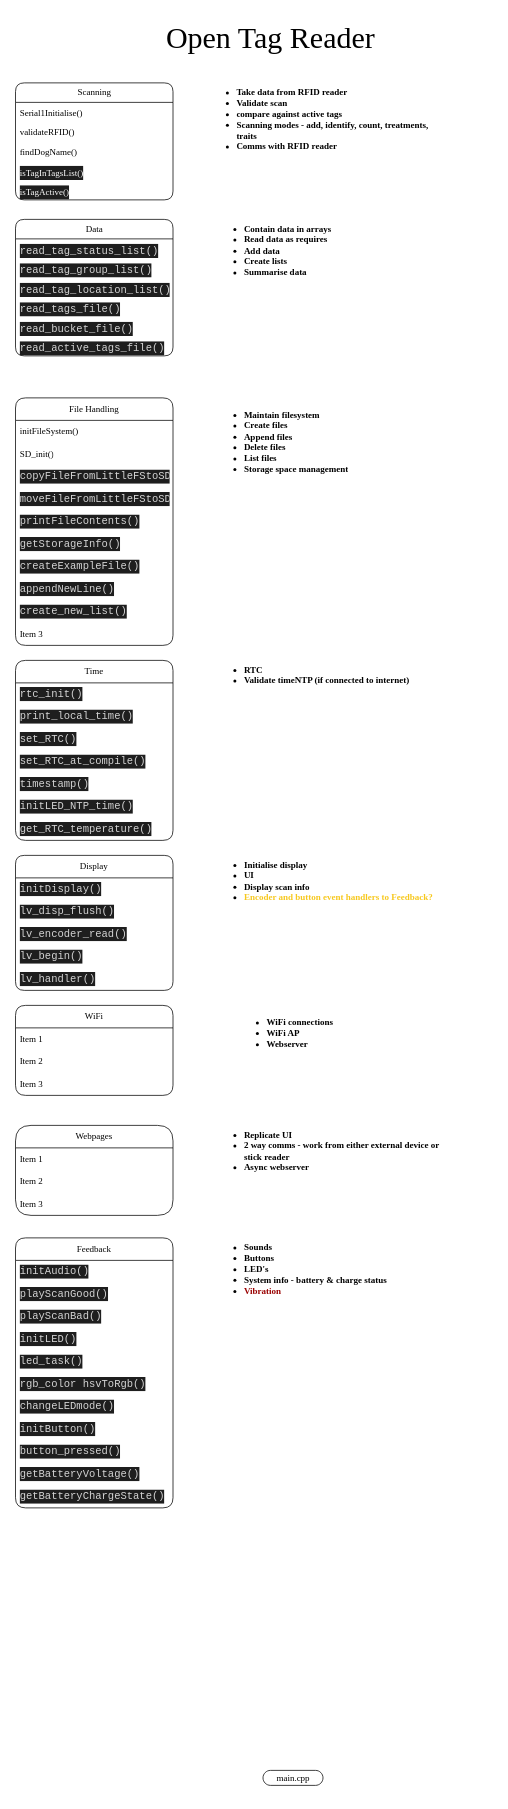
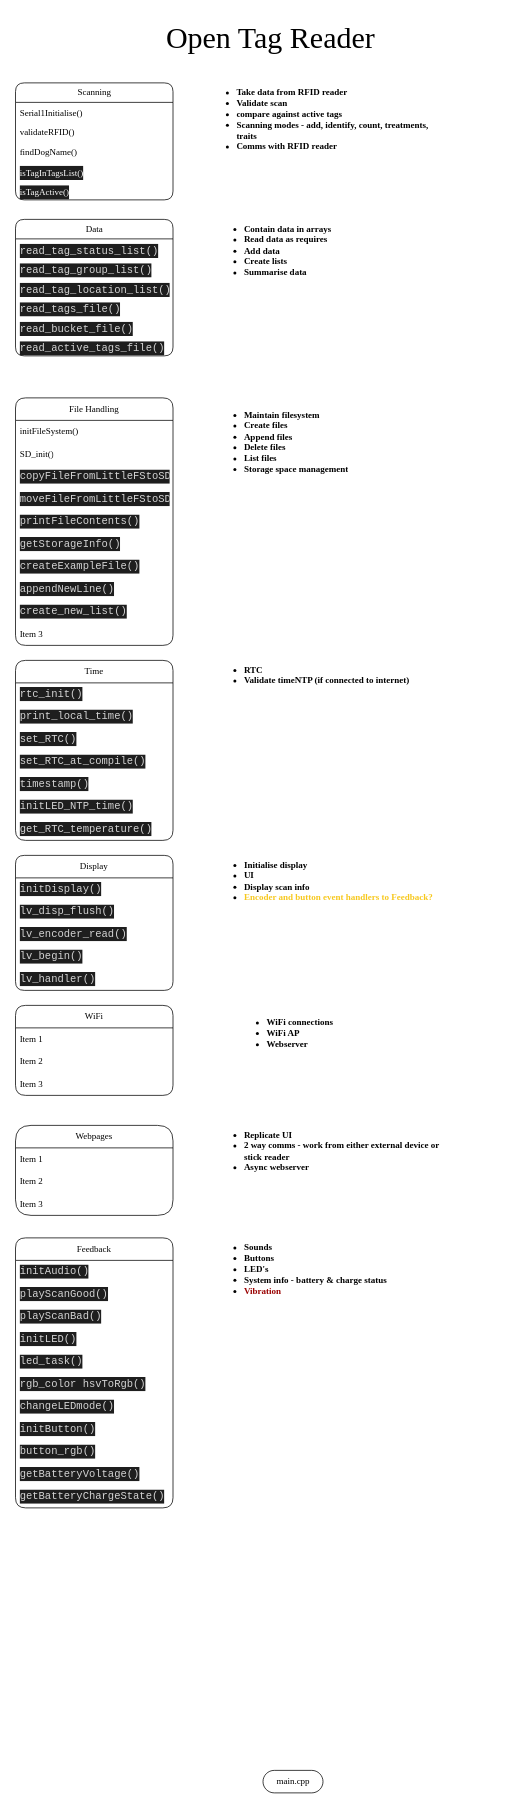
(60, 1452) -> (50, 1452)
(293, 1778) -> (293, 1782)
